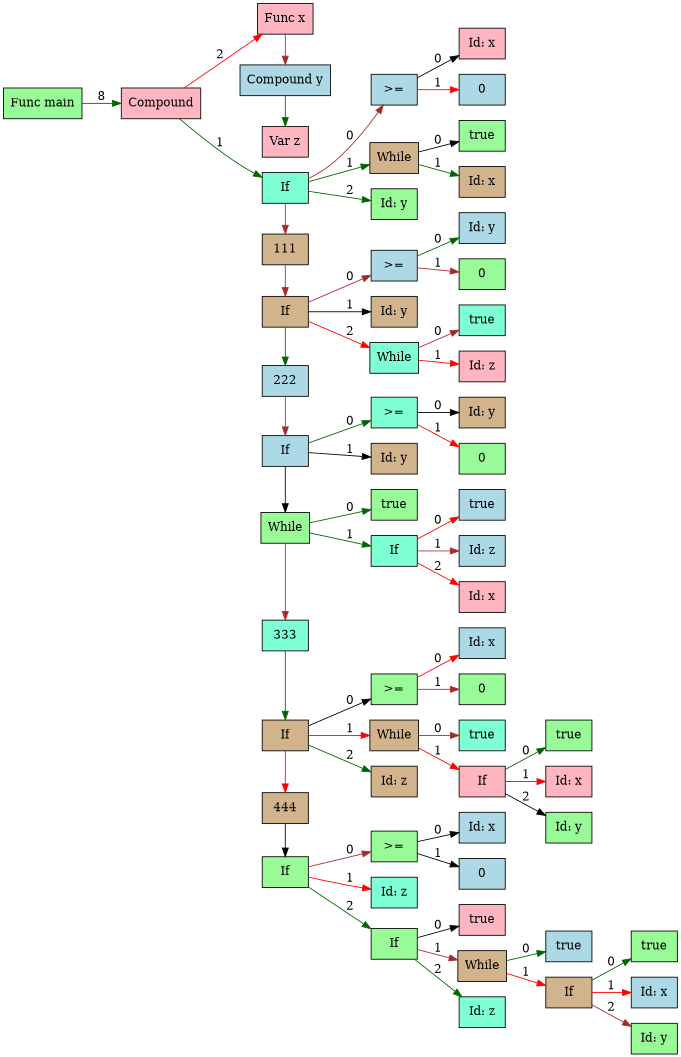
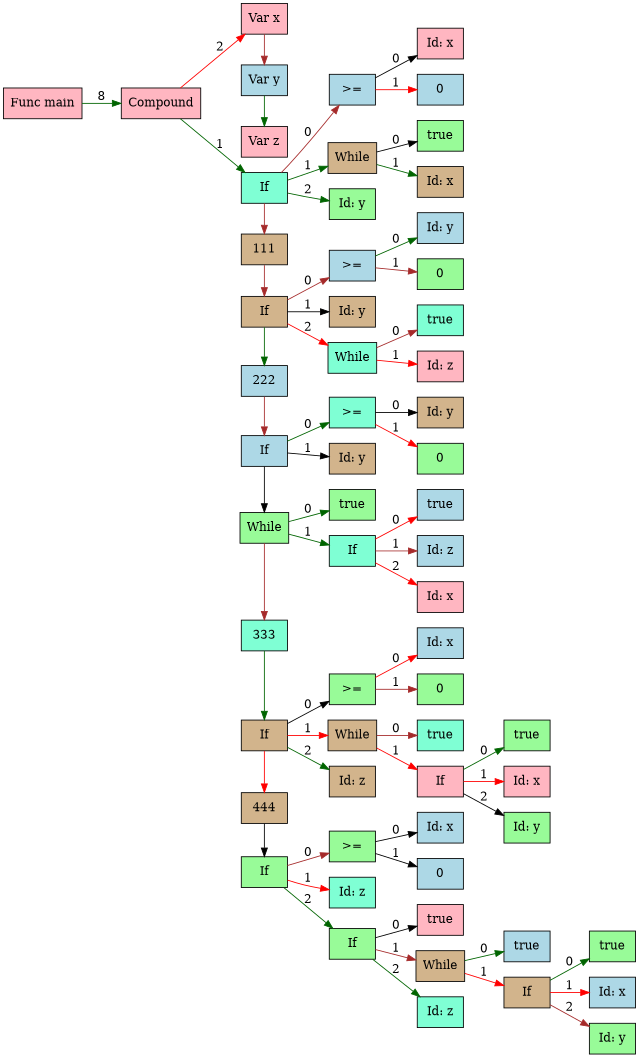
(285, 19) -> (264, 19)
(285, 80) -> (264, 80)
(43, 103) -> (43, 103)
